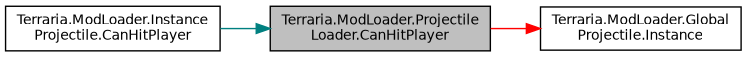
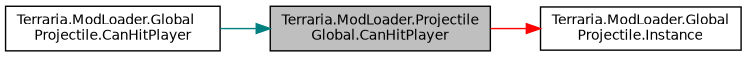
(113, 29) -> (113, 29)
(380, 29) -> (380, 29)
